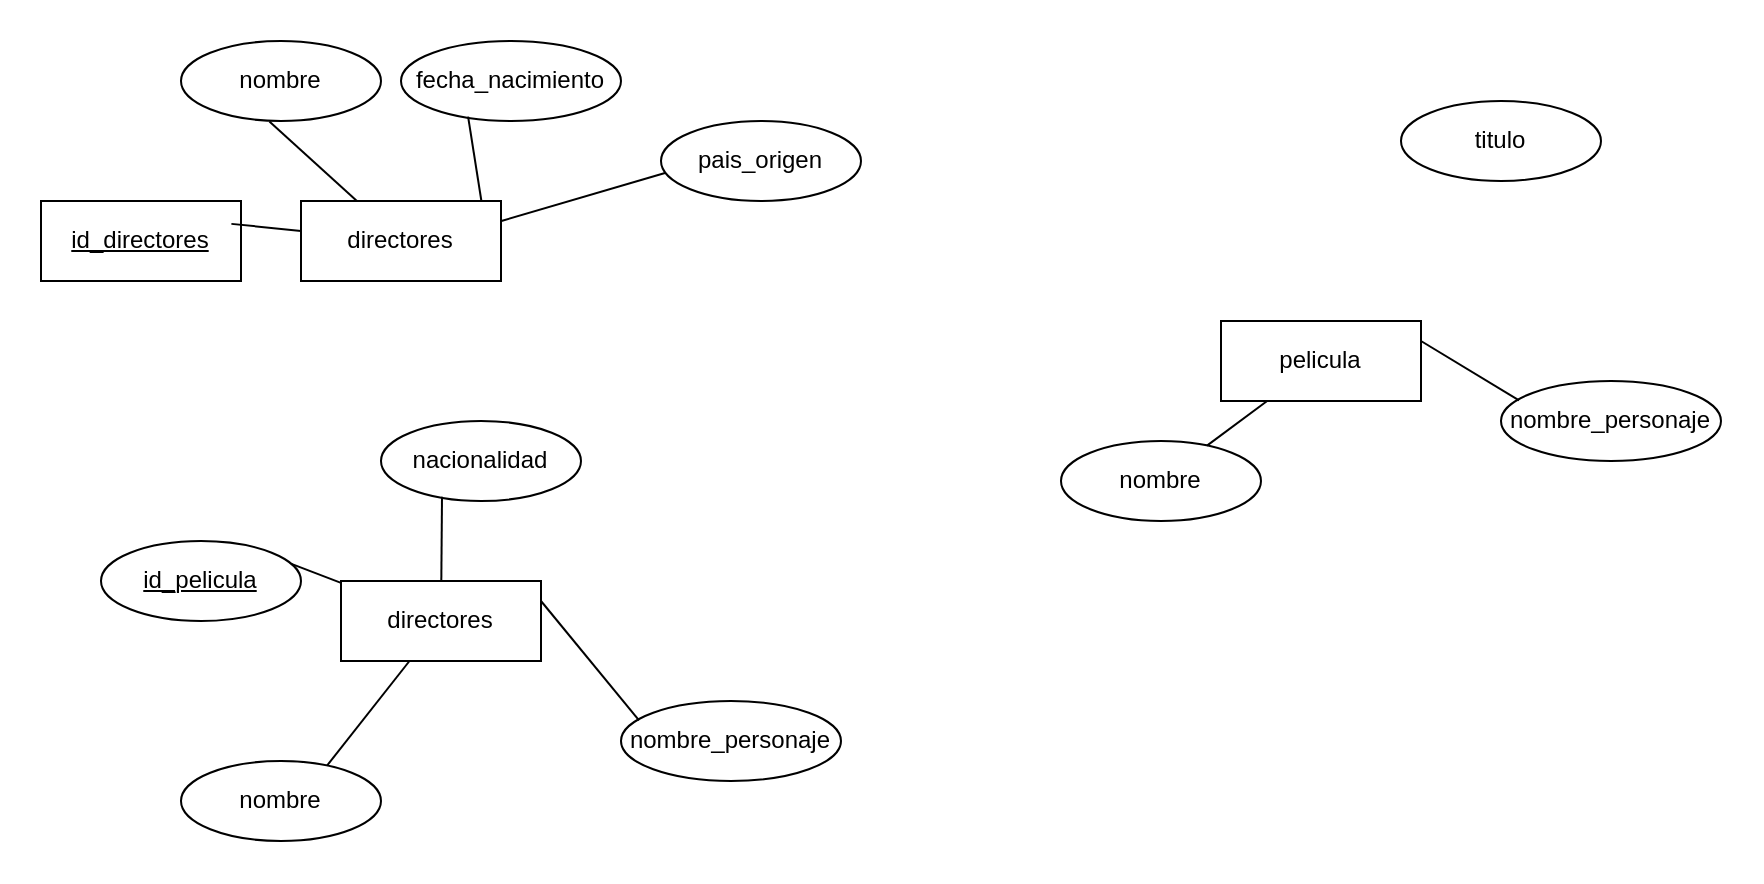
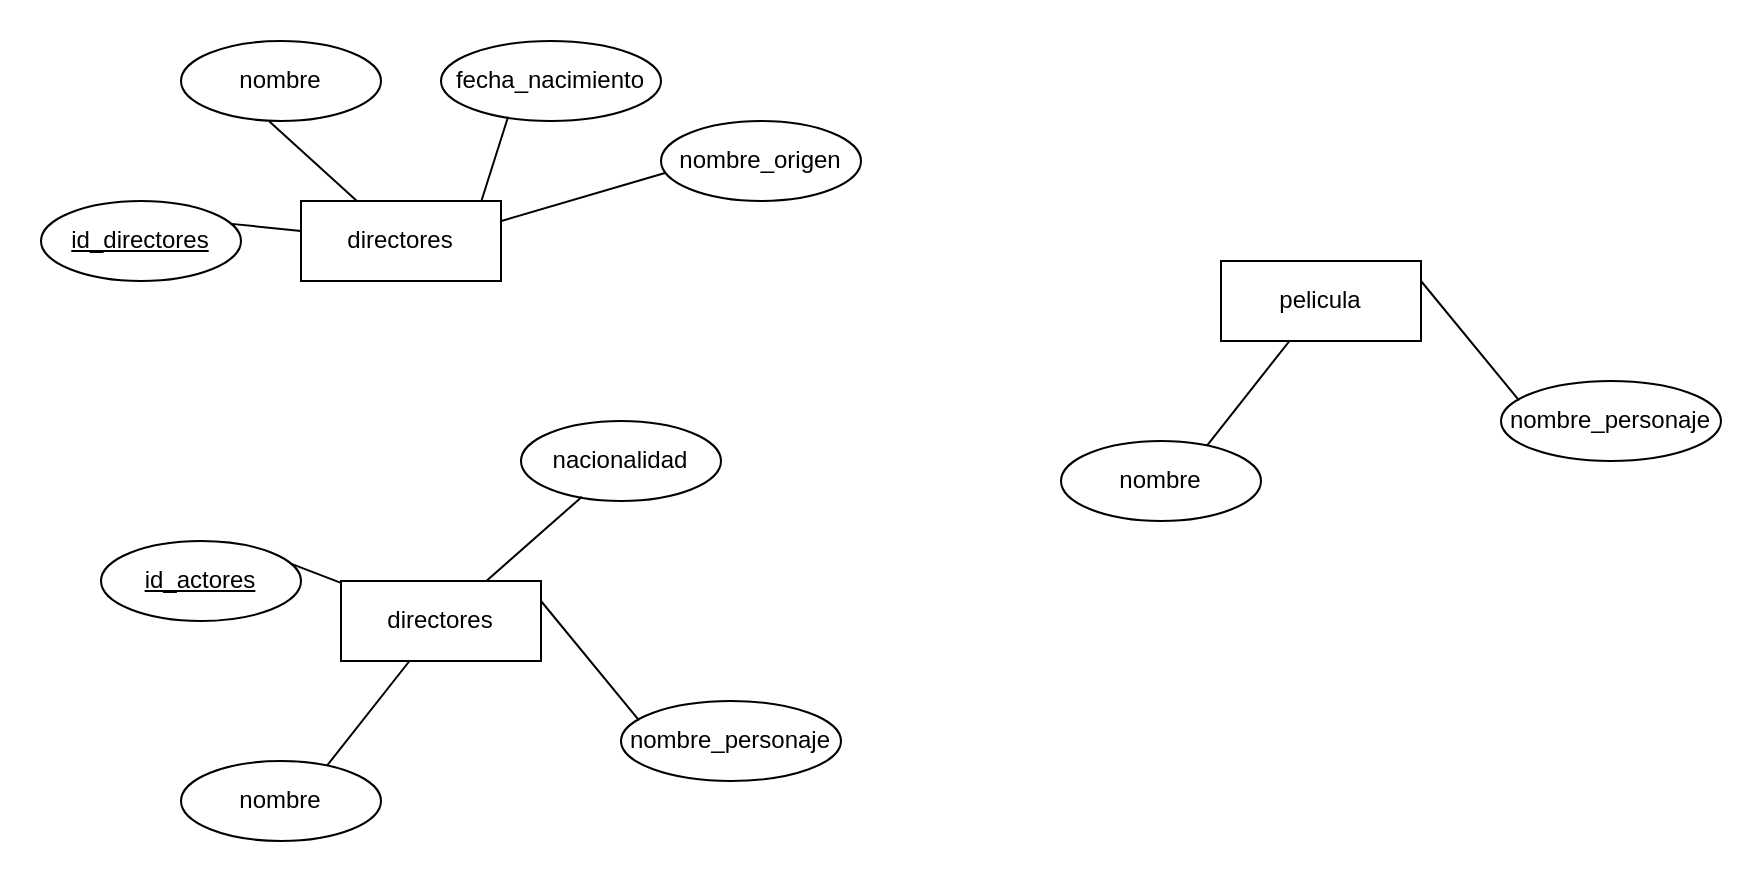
(511, 81) -> (551, 81)
(1501, 141) -> none
(761, 161) -> (761, 161)
(141, 241) -> (141, 241)
(1321, 361) -> (1321, 301)
(481, 461) -> (621, 461)
(201, 581) -> (201, 581)
